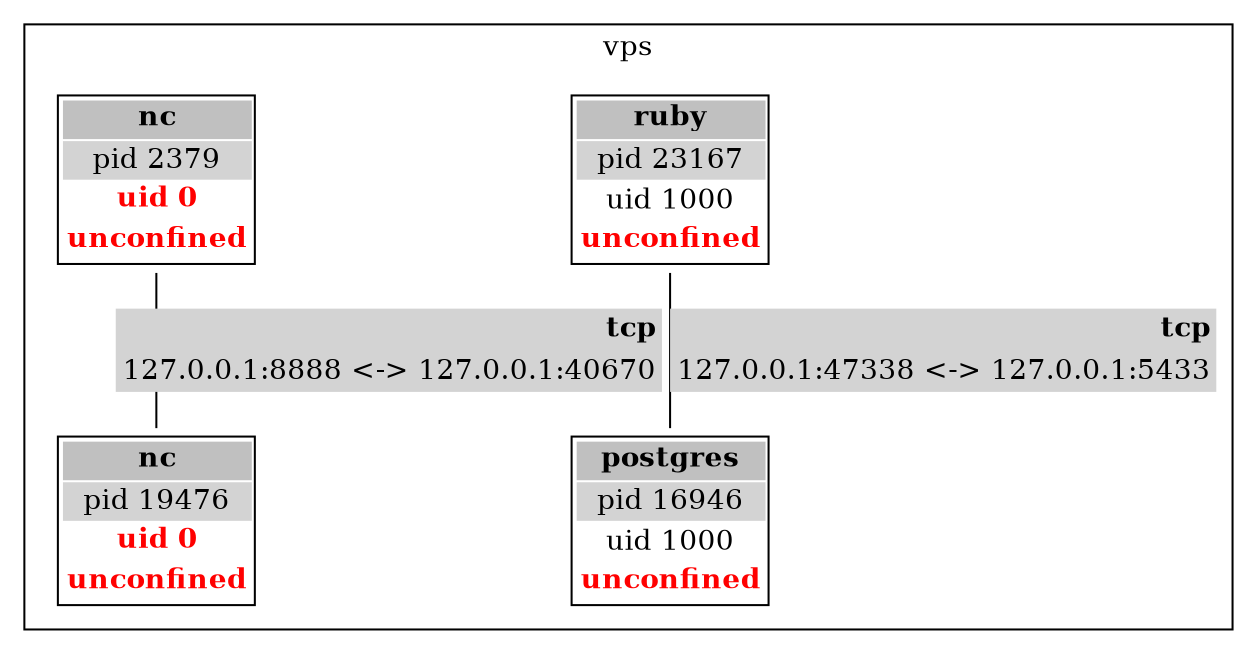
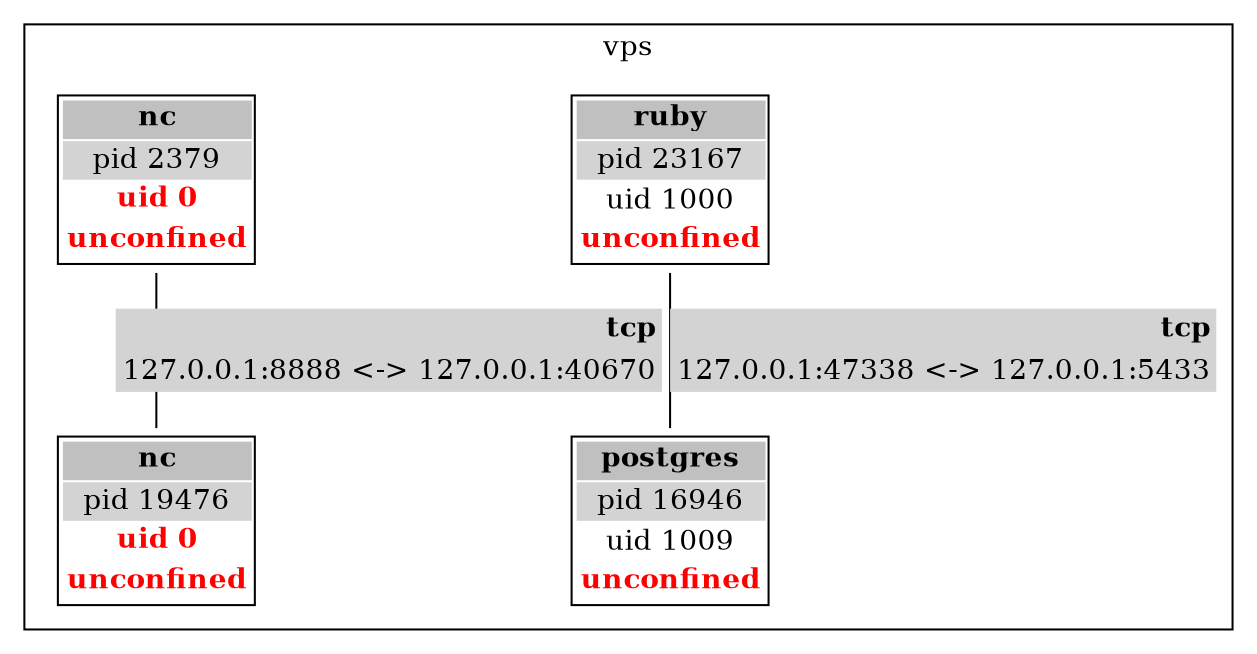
(671, 541) -> (671, 541)
